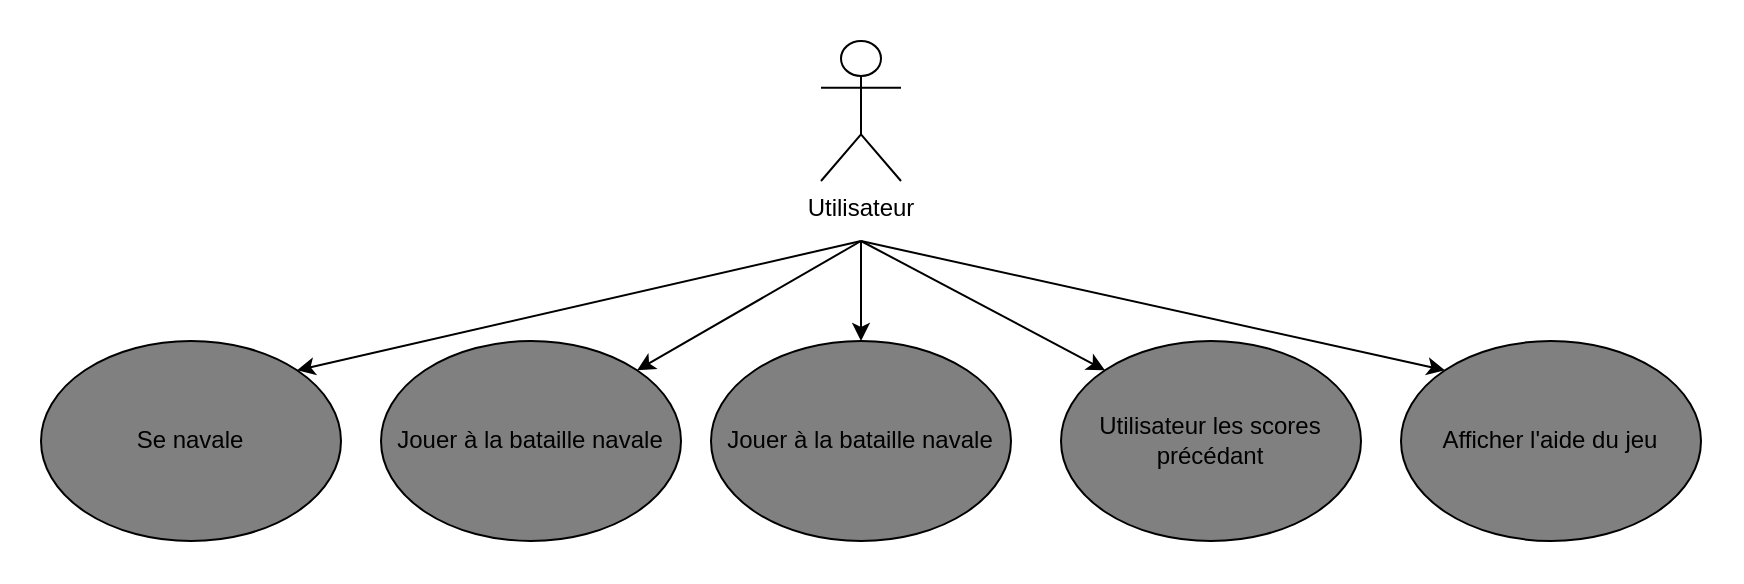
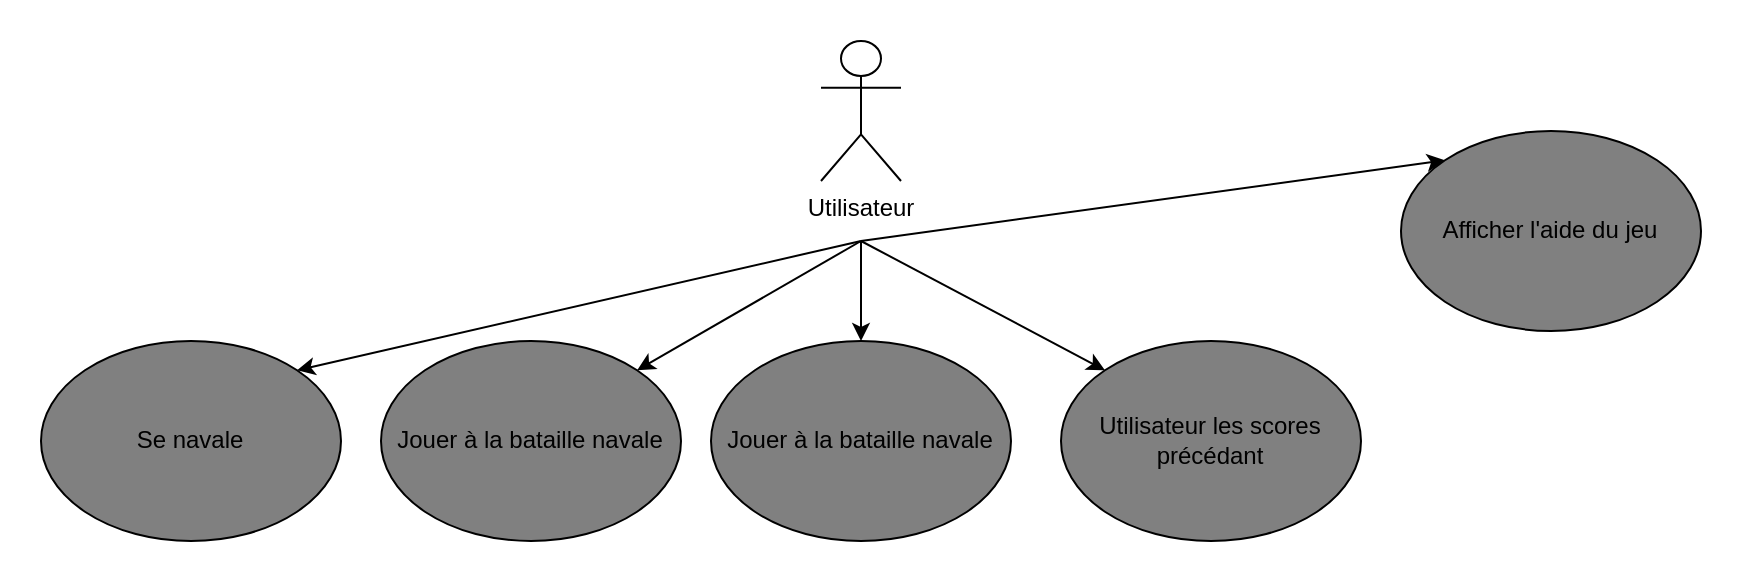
(1551, 441) -> (1551, 231)
